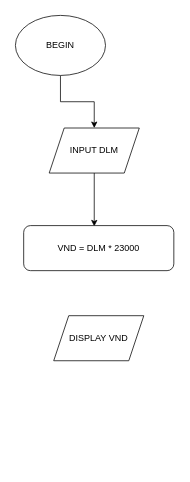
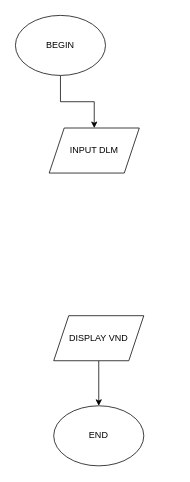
(94, 197) -> none
(99, 248) -> none
none -> (99, 380)
none -> (99, 435)
